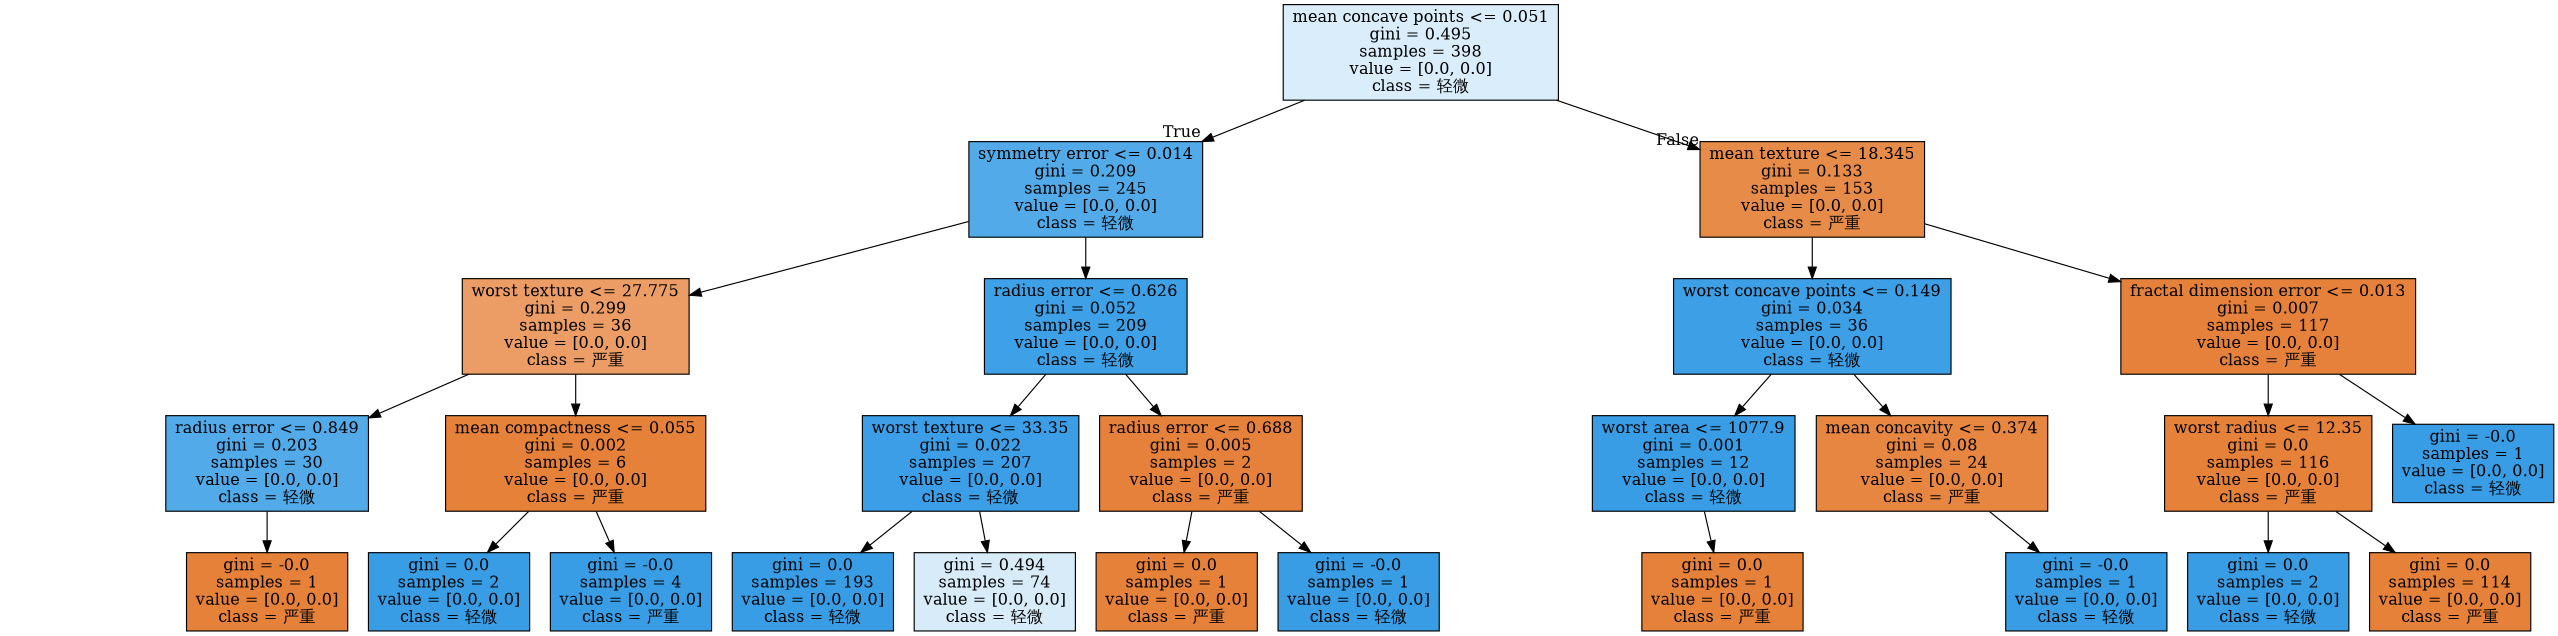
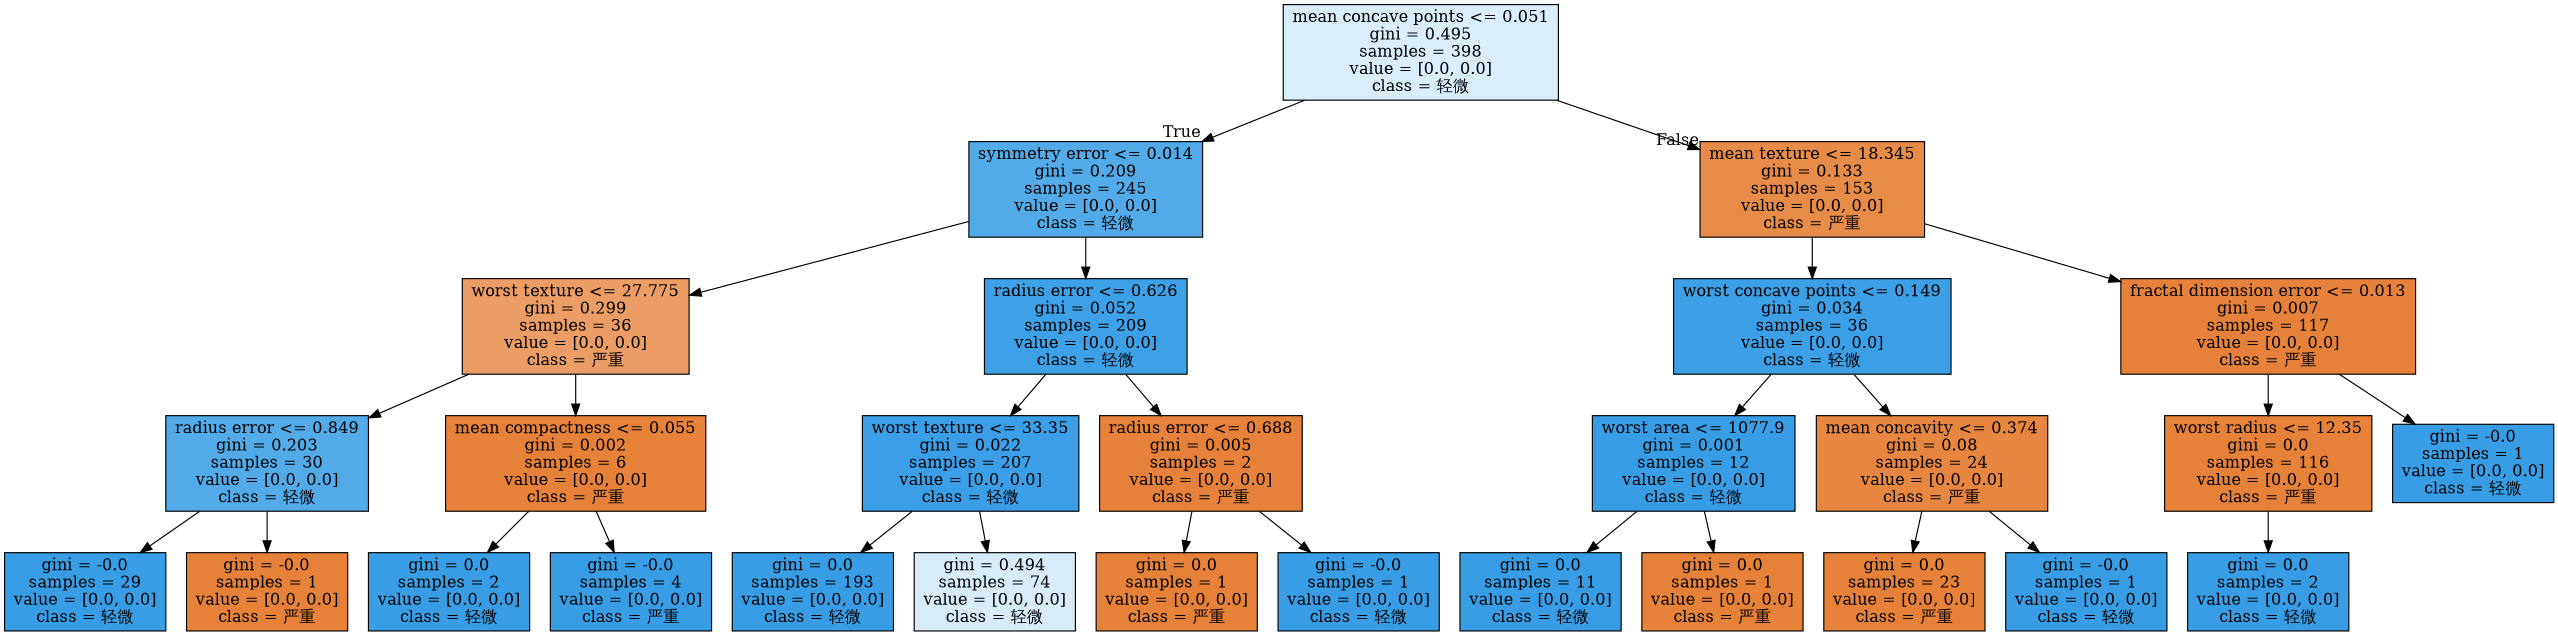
none -> (85, 592)
none -> (1541, 592)
none -> (1904, 592)
(2450, 592) -> none
